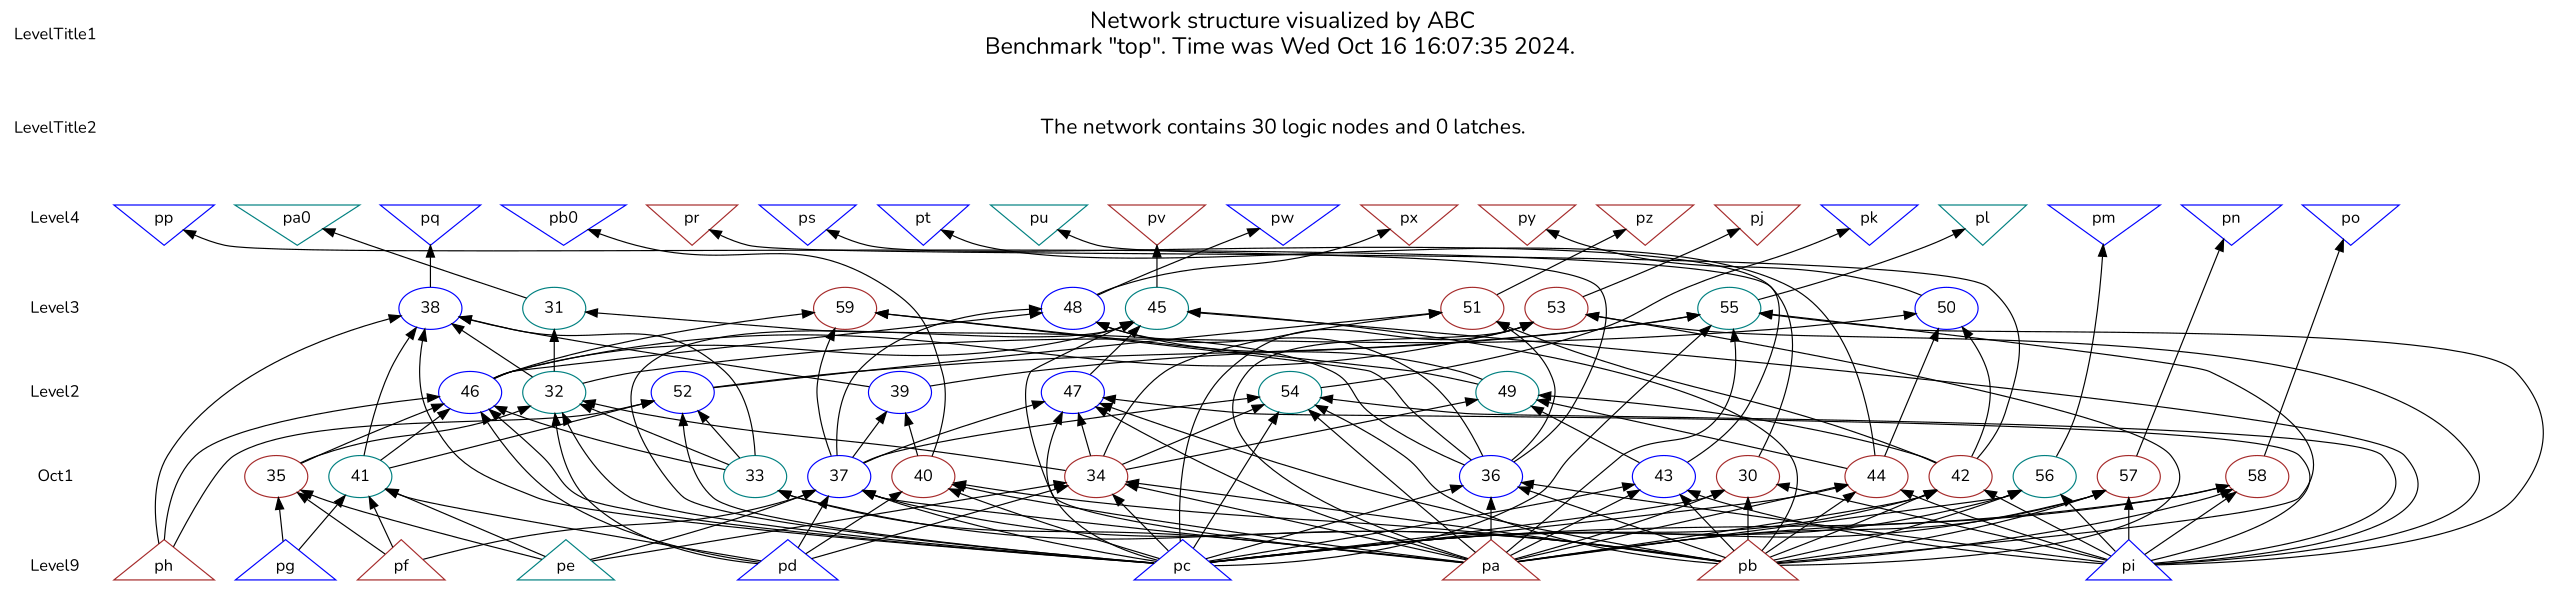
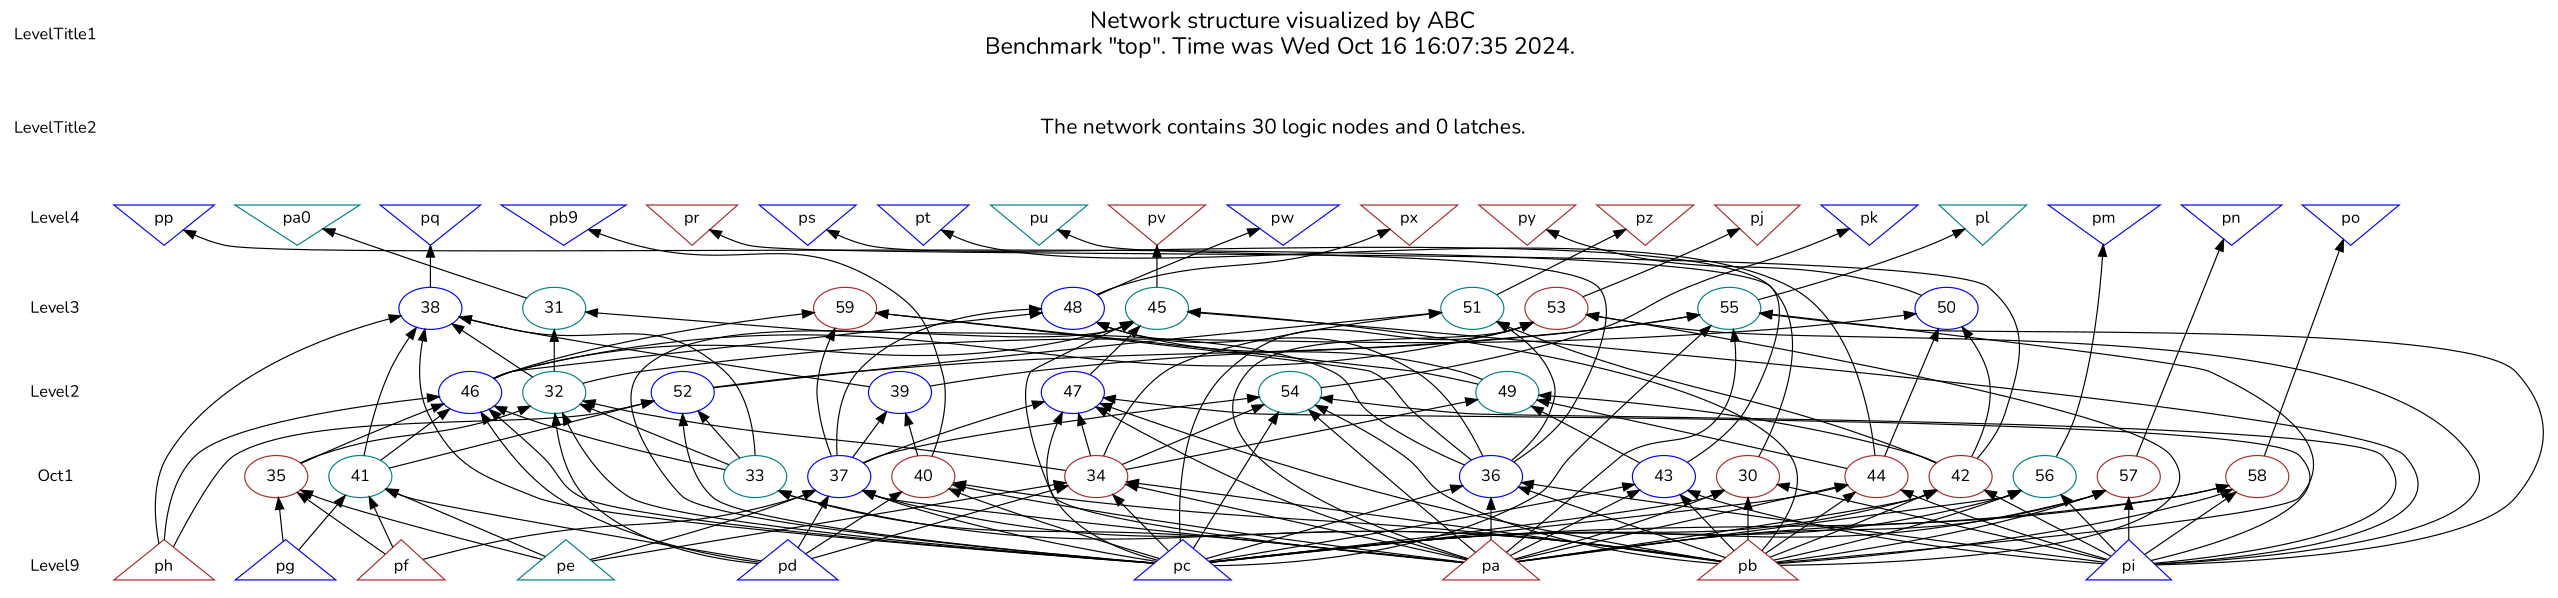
(564, 218) -> (564, 218)
(1472, 308) -> (1472, 308)
